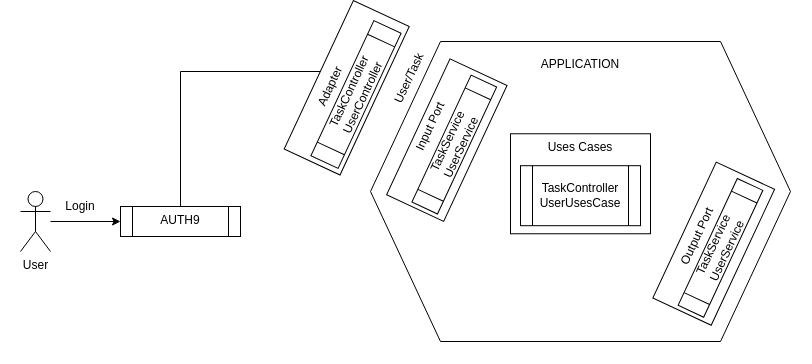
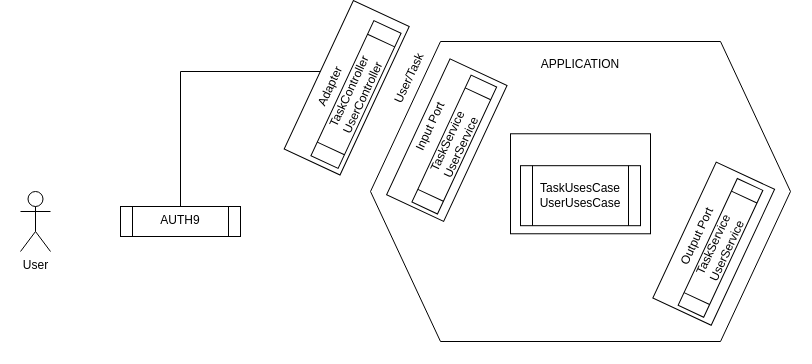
(581, 148) -> none
(581, 196) -> (581, 196)
(81, 207) -> none
(82, 222) -> none
